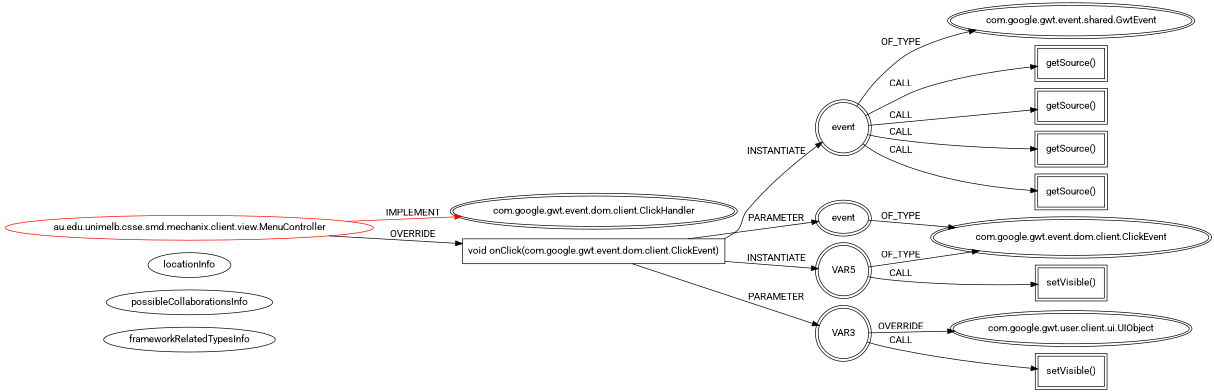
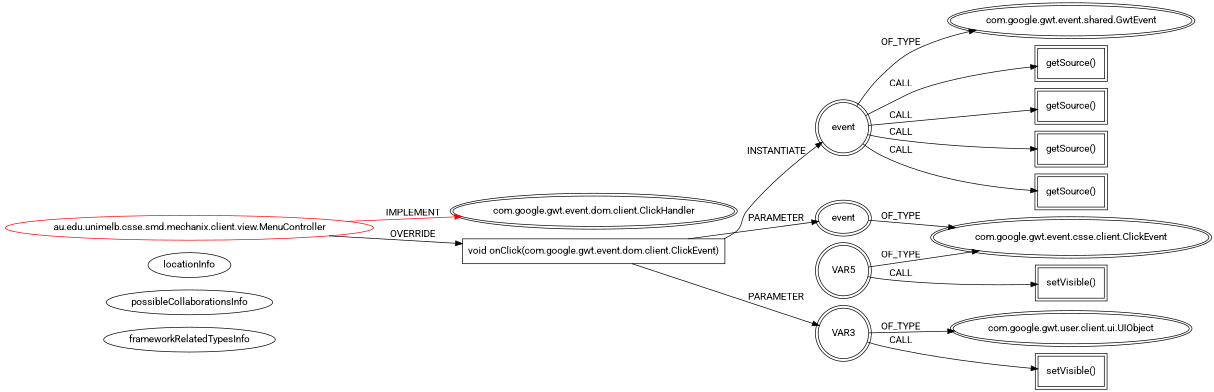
(1071, 237) -> (1071, 237)
(768, 265) -> none
(901, 327) -> (901, 327)
